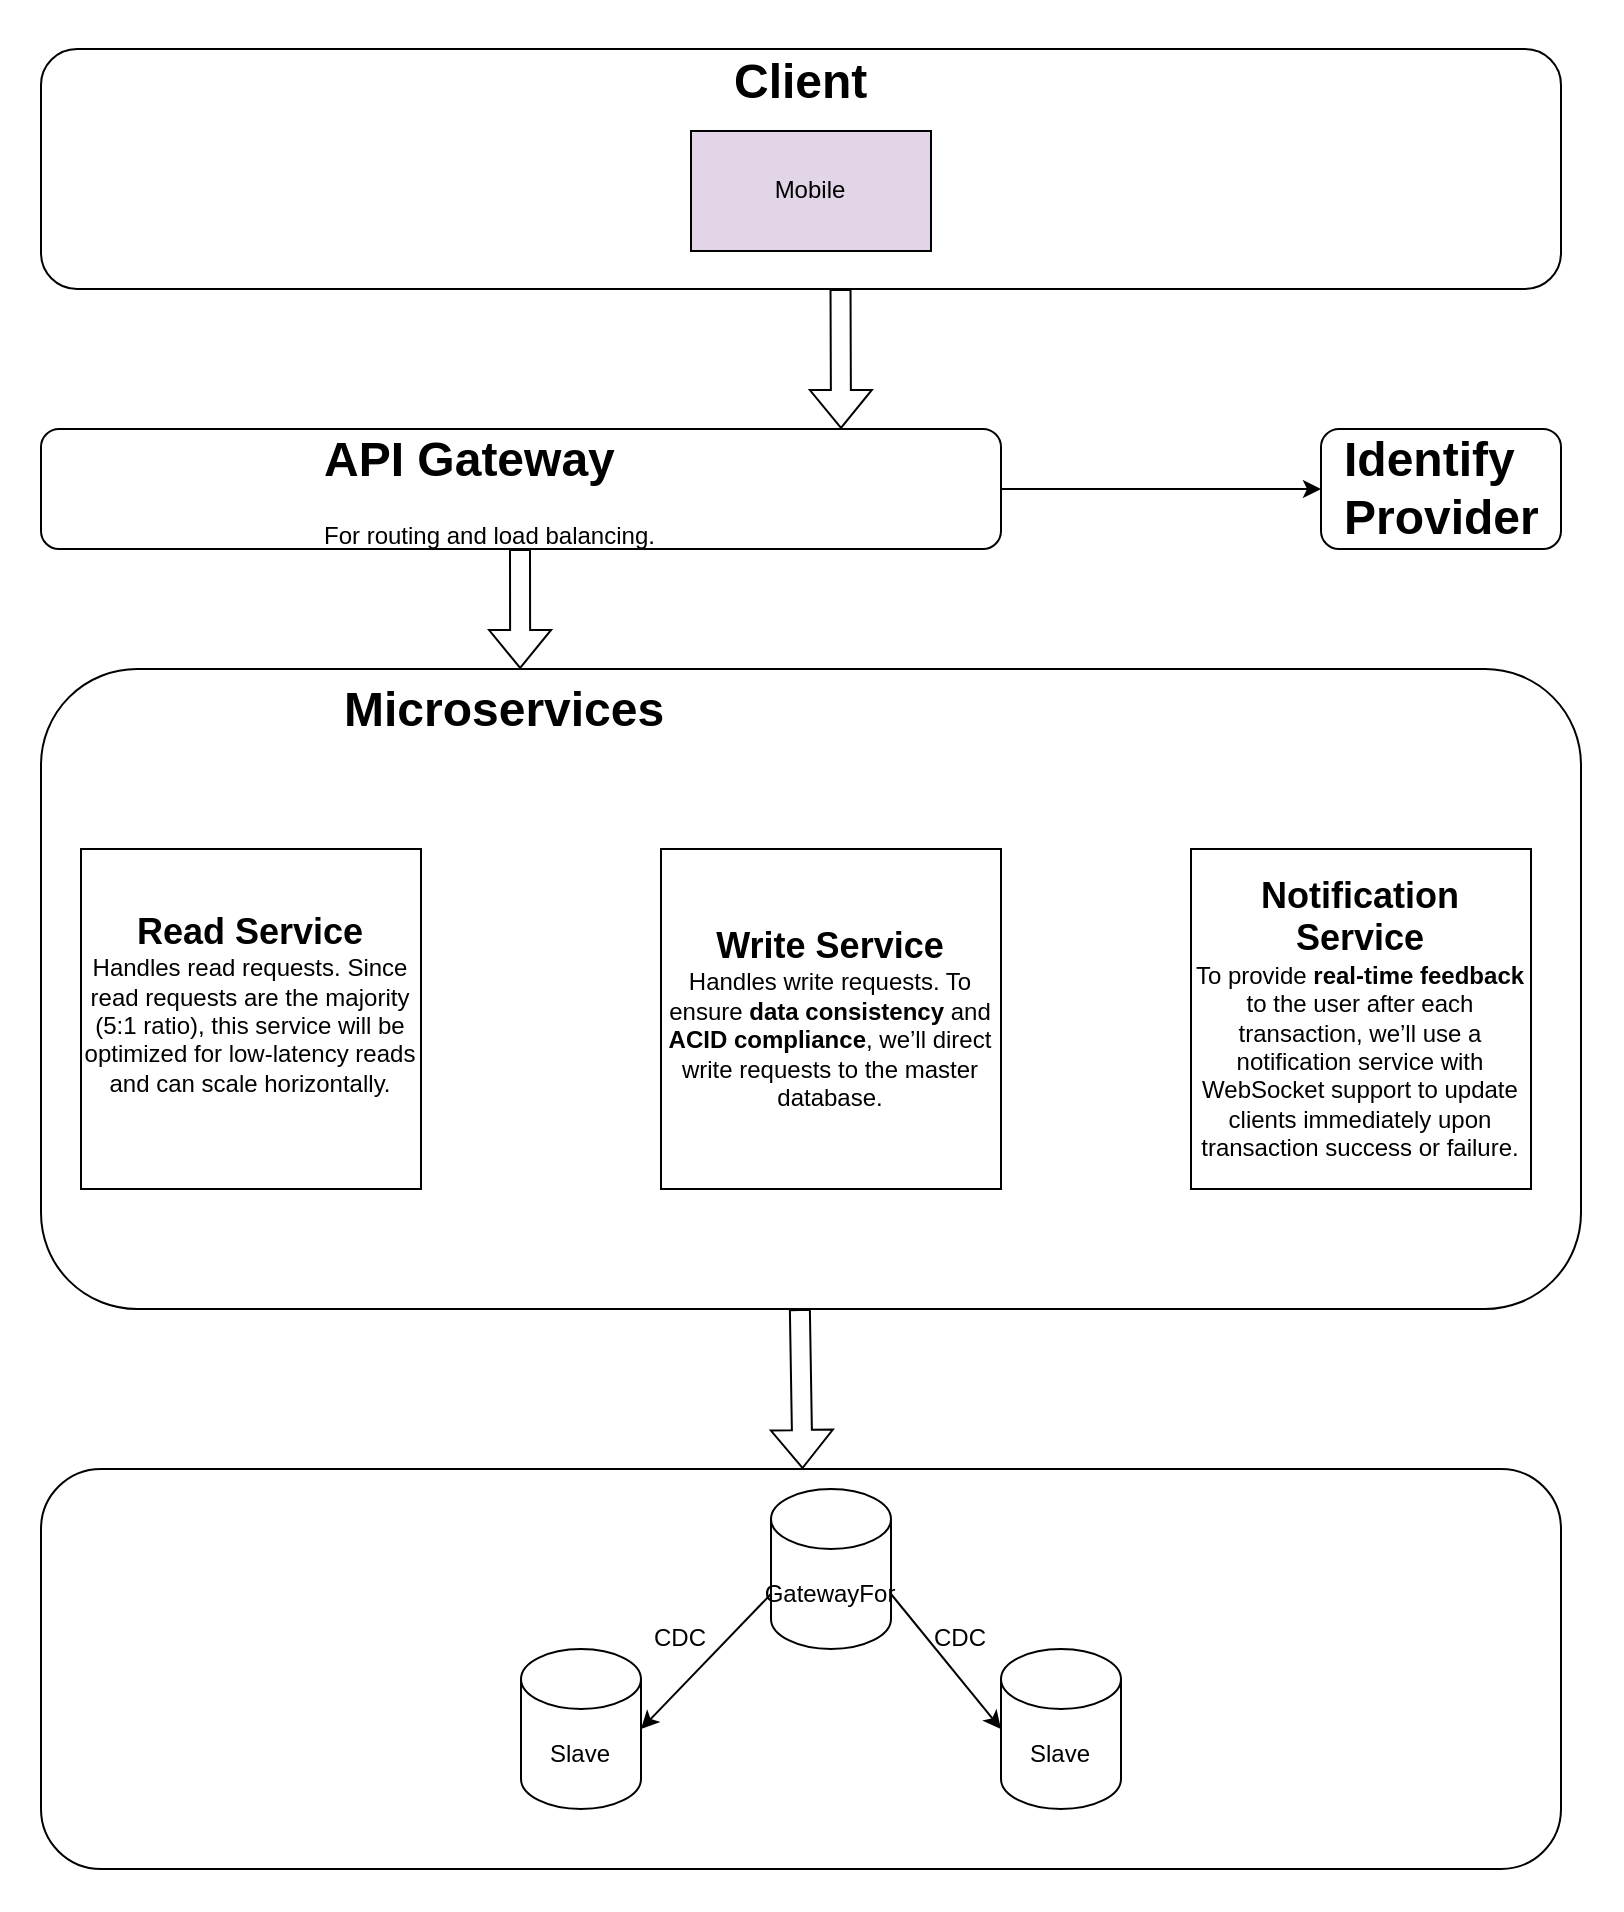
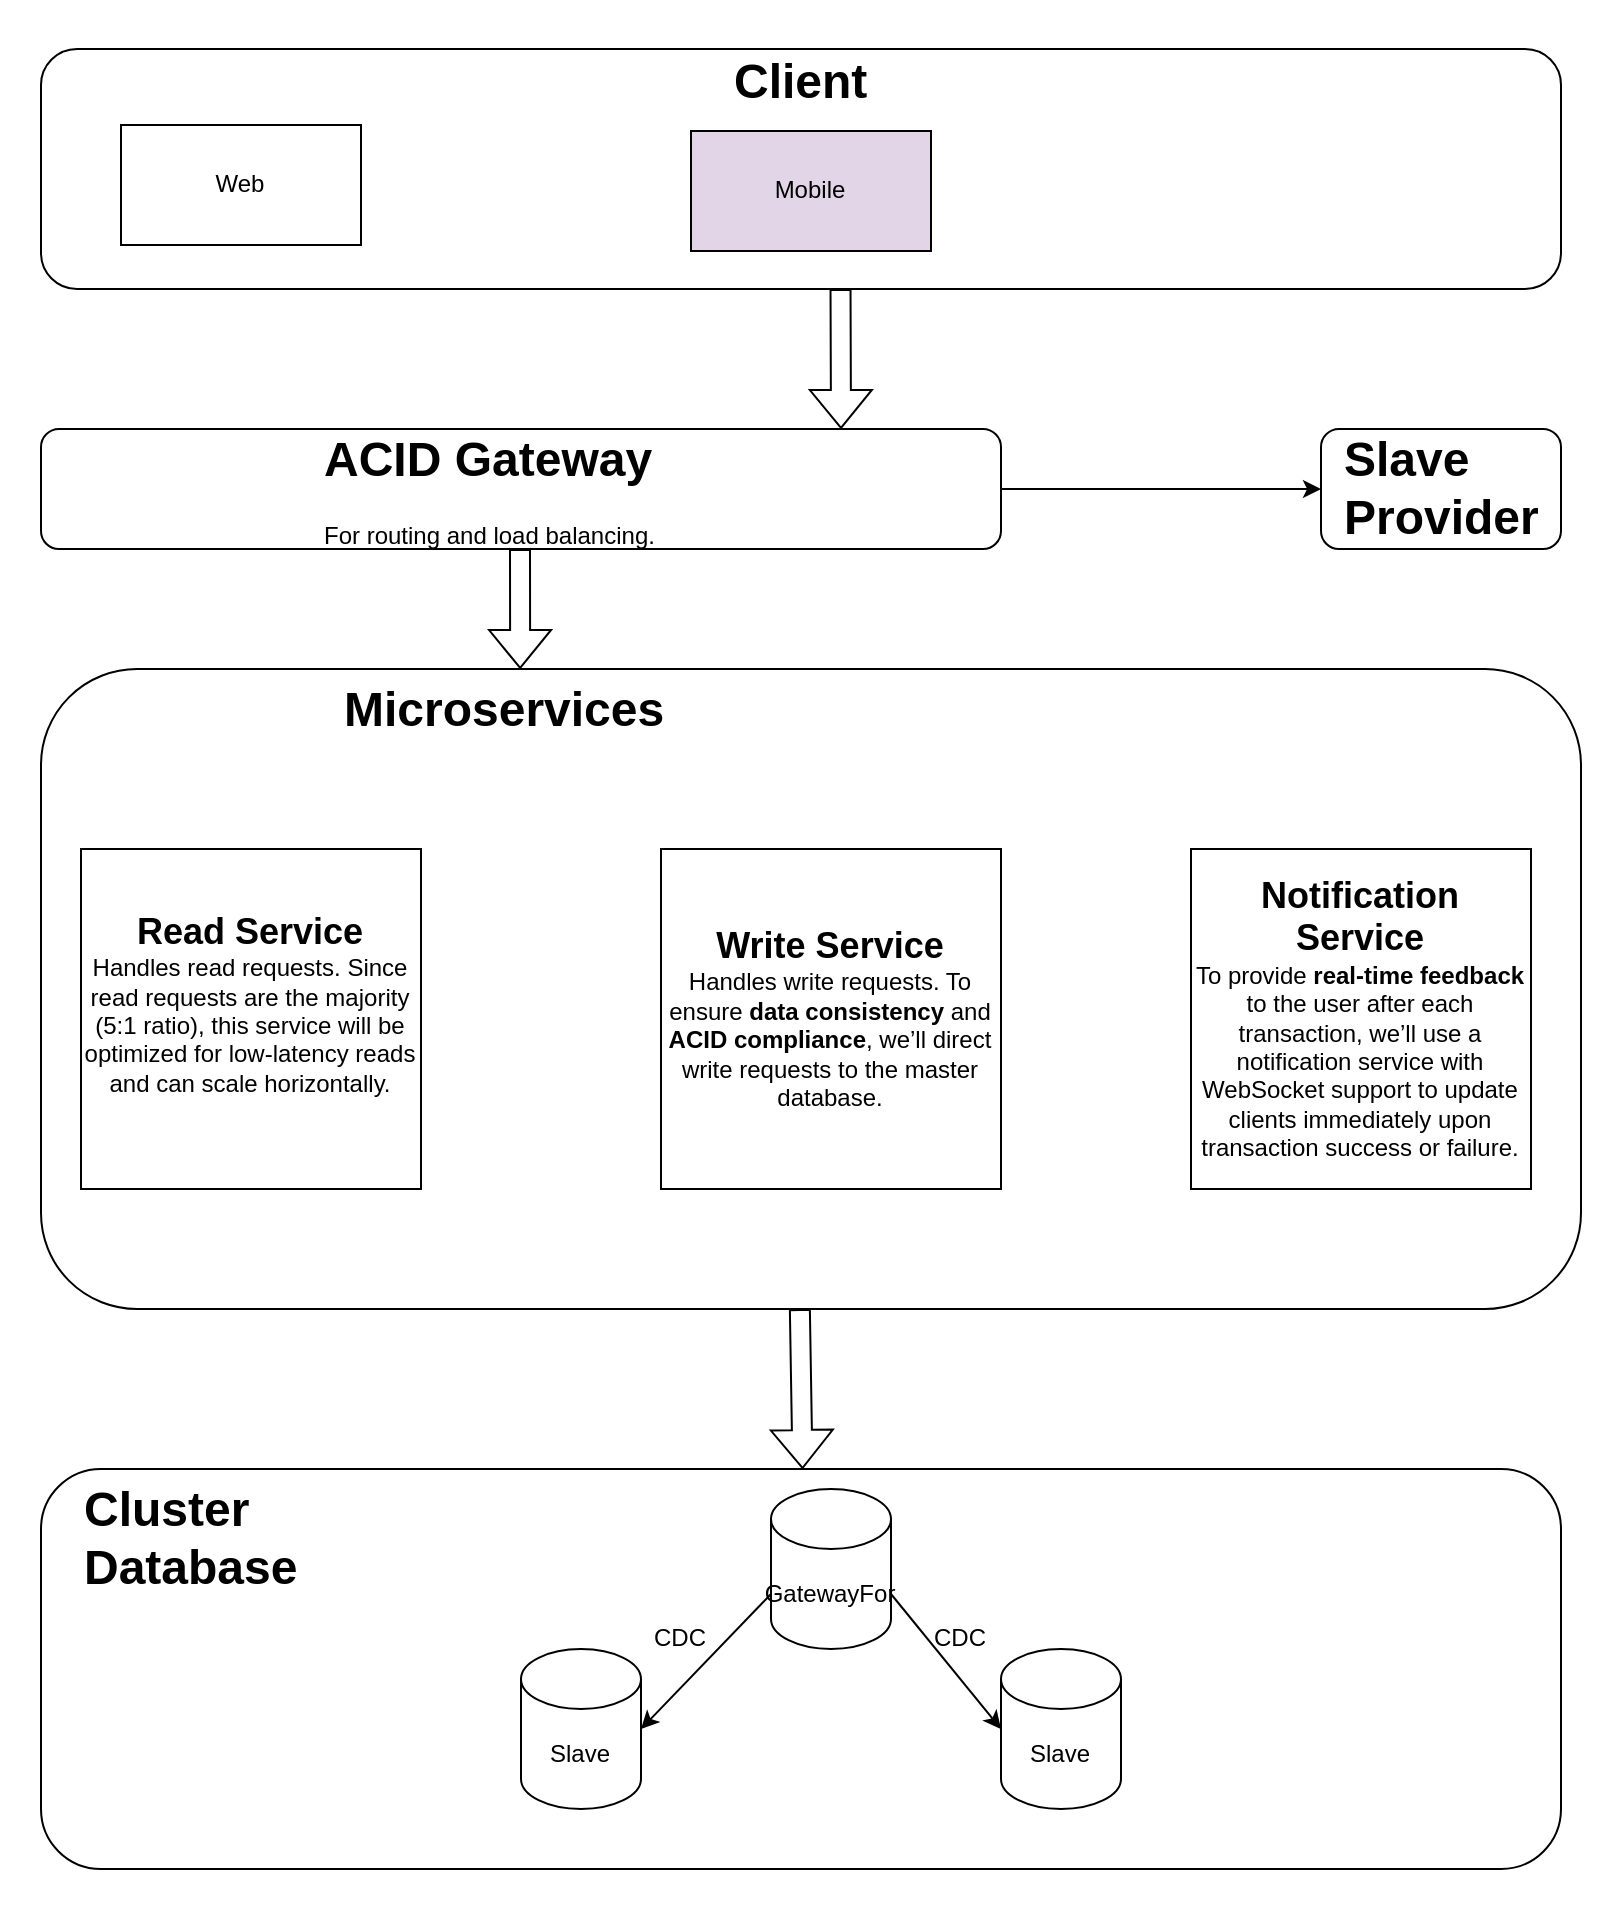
none -> (241, 185)
(1450, 447) -> (1430, 447)
(503, 476) -> (503, 476)
none -> (261, 1539)
